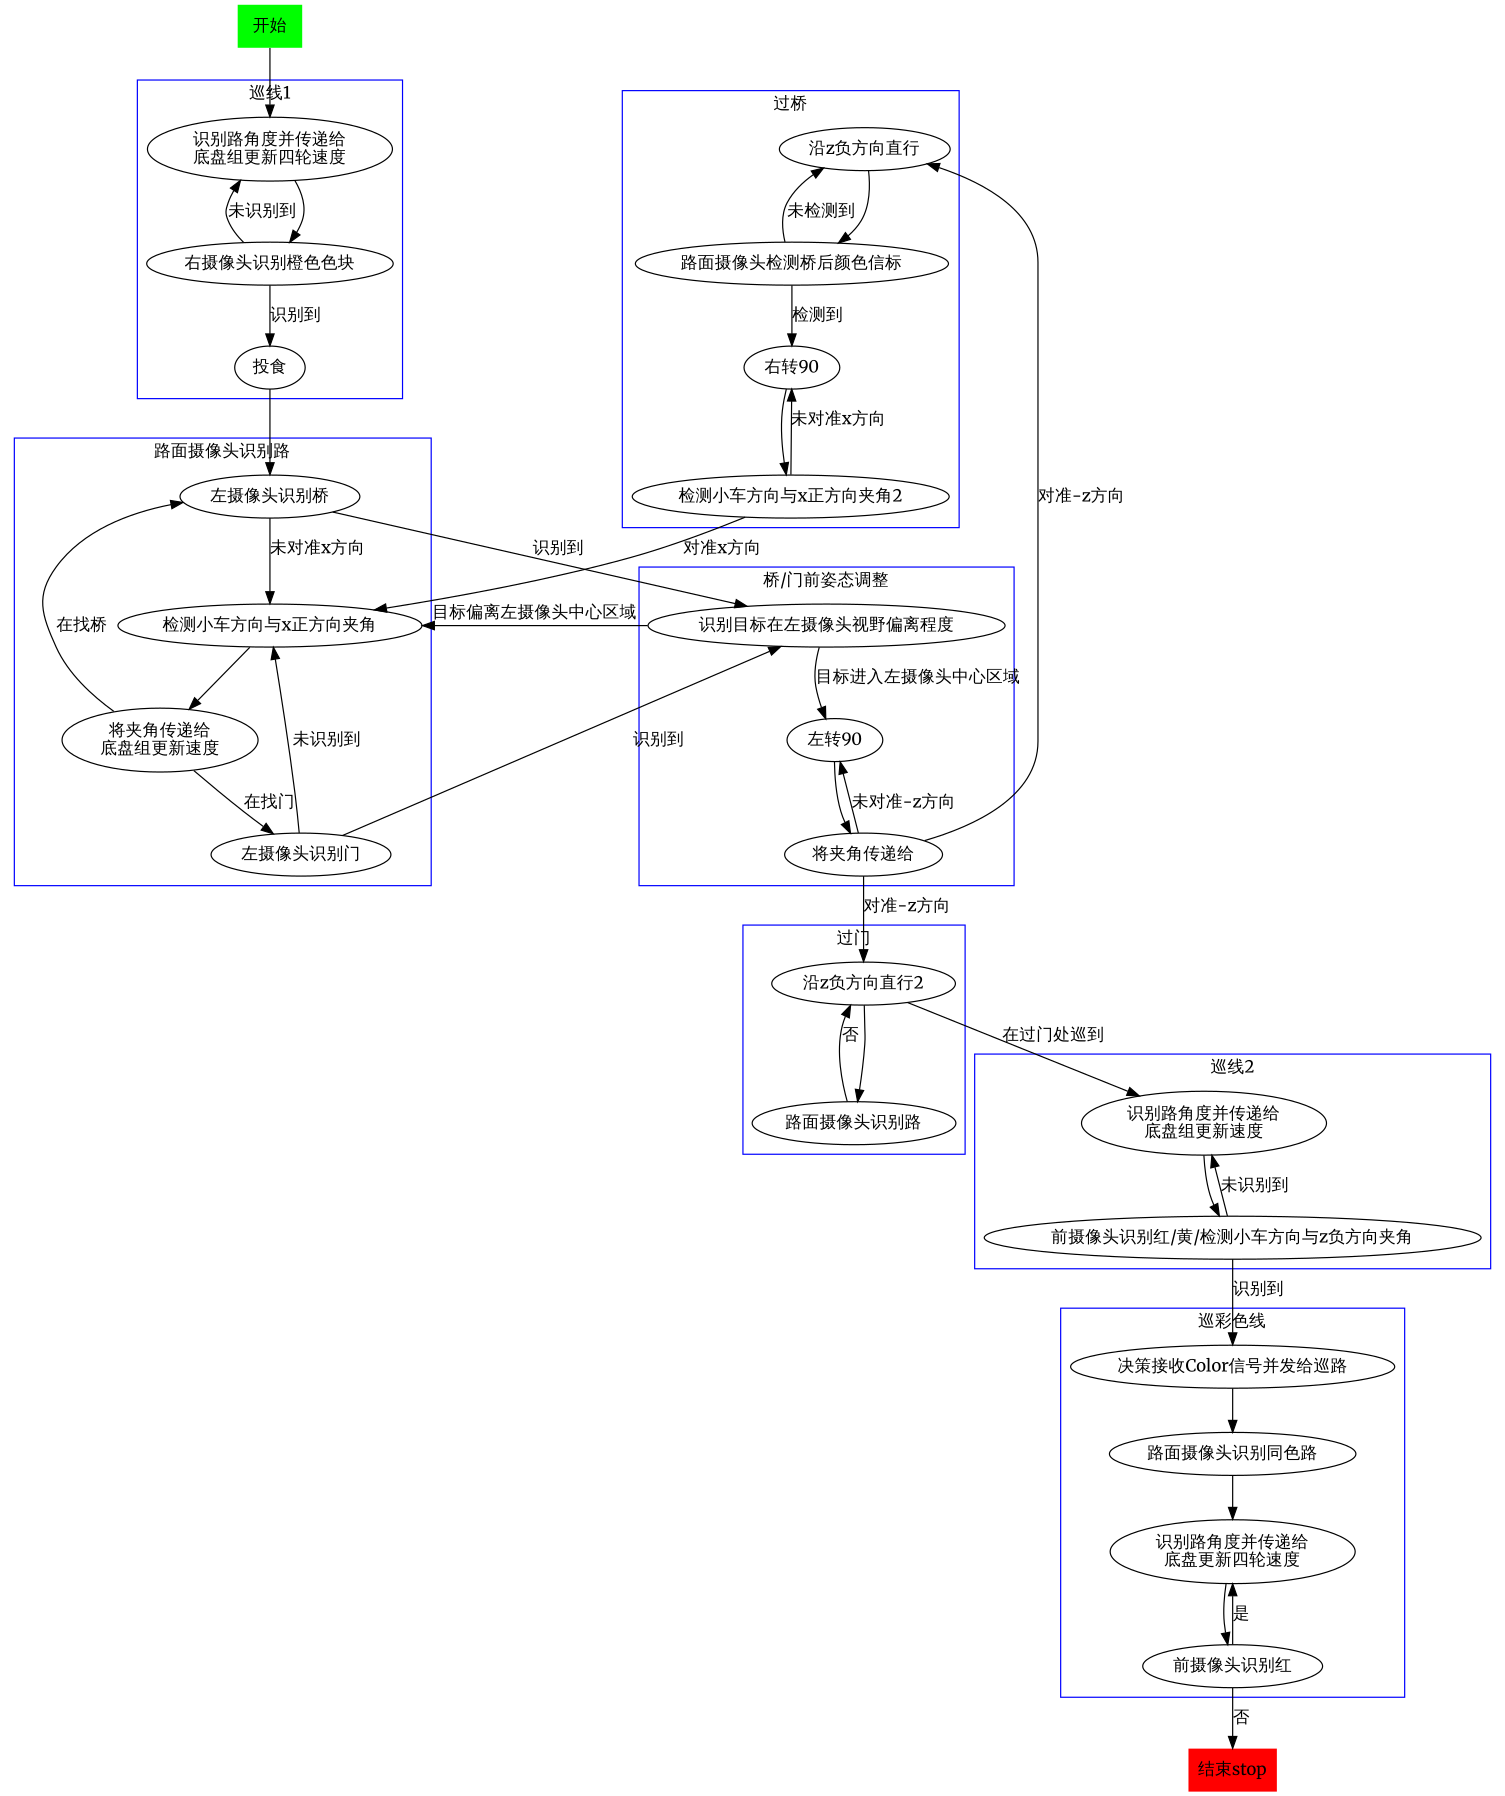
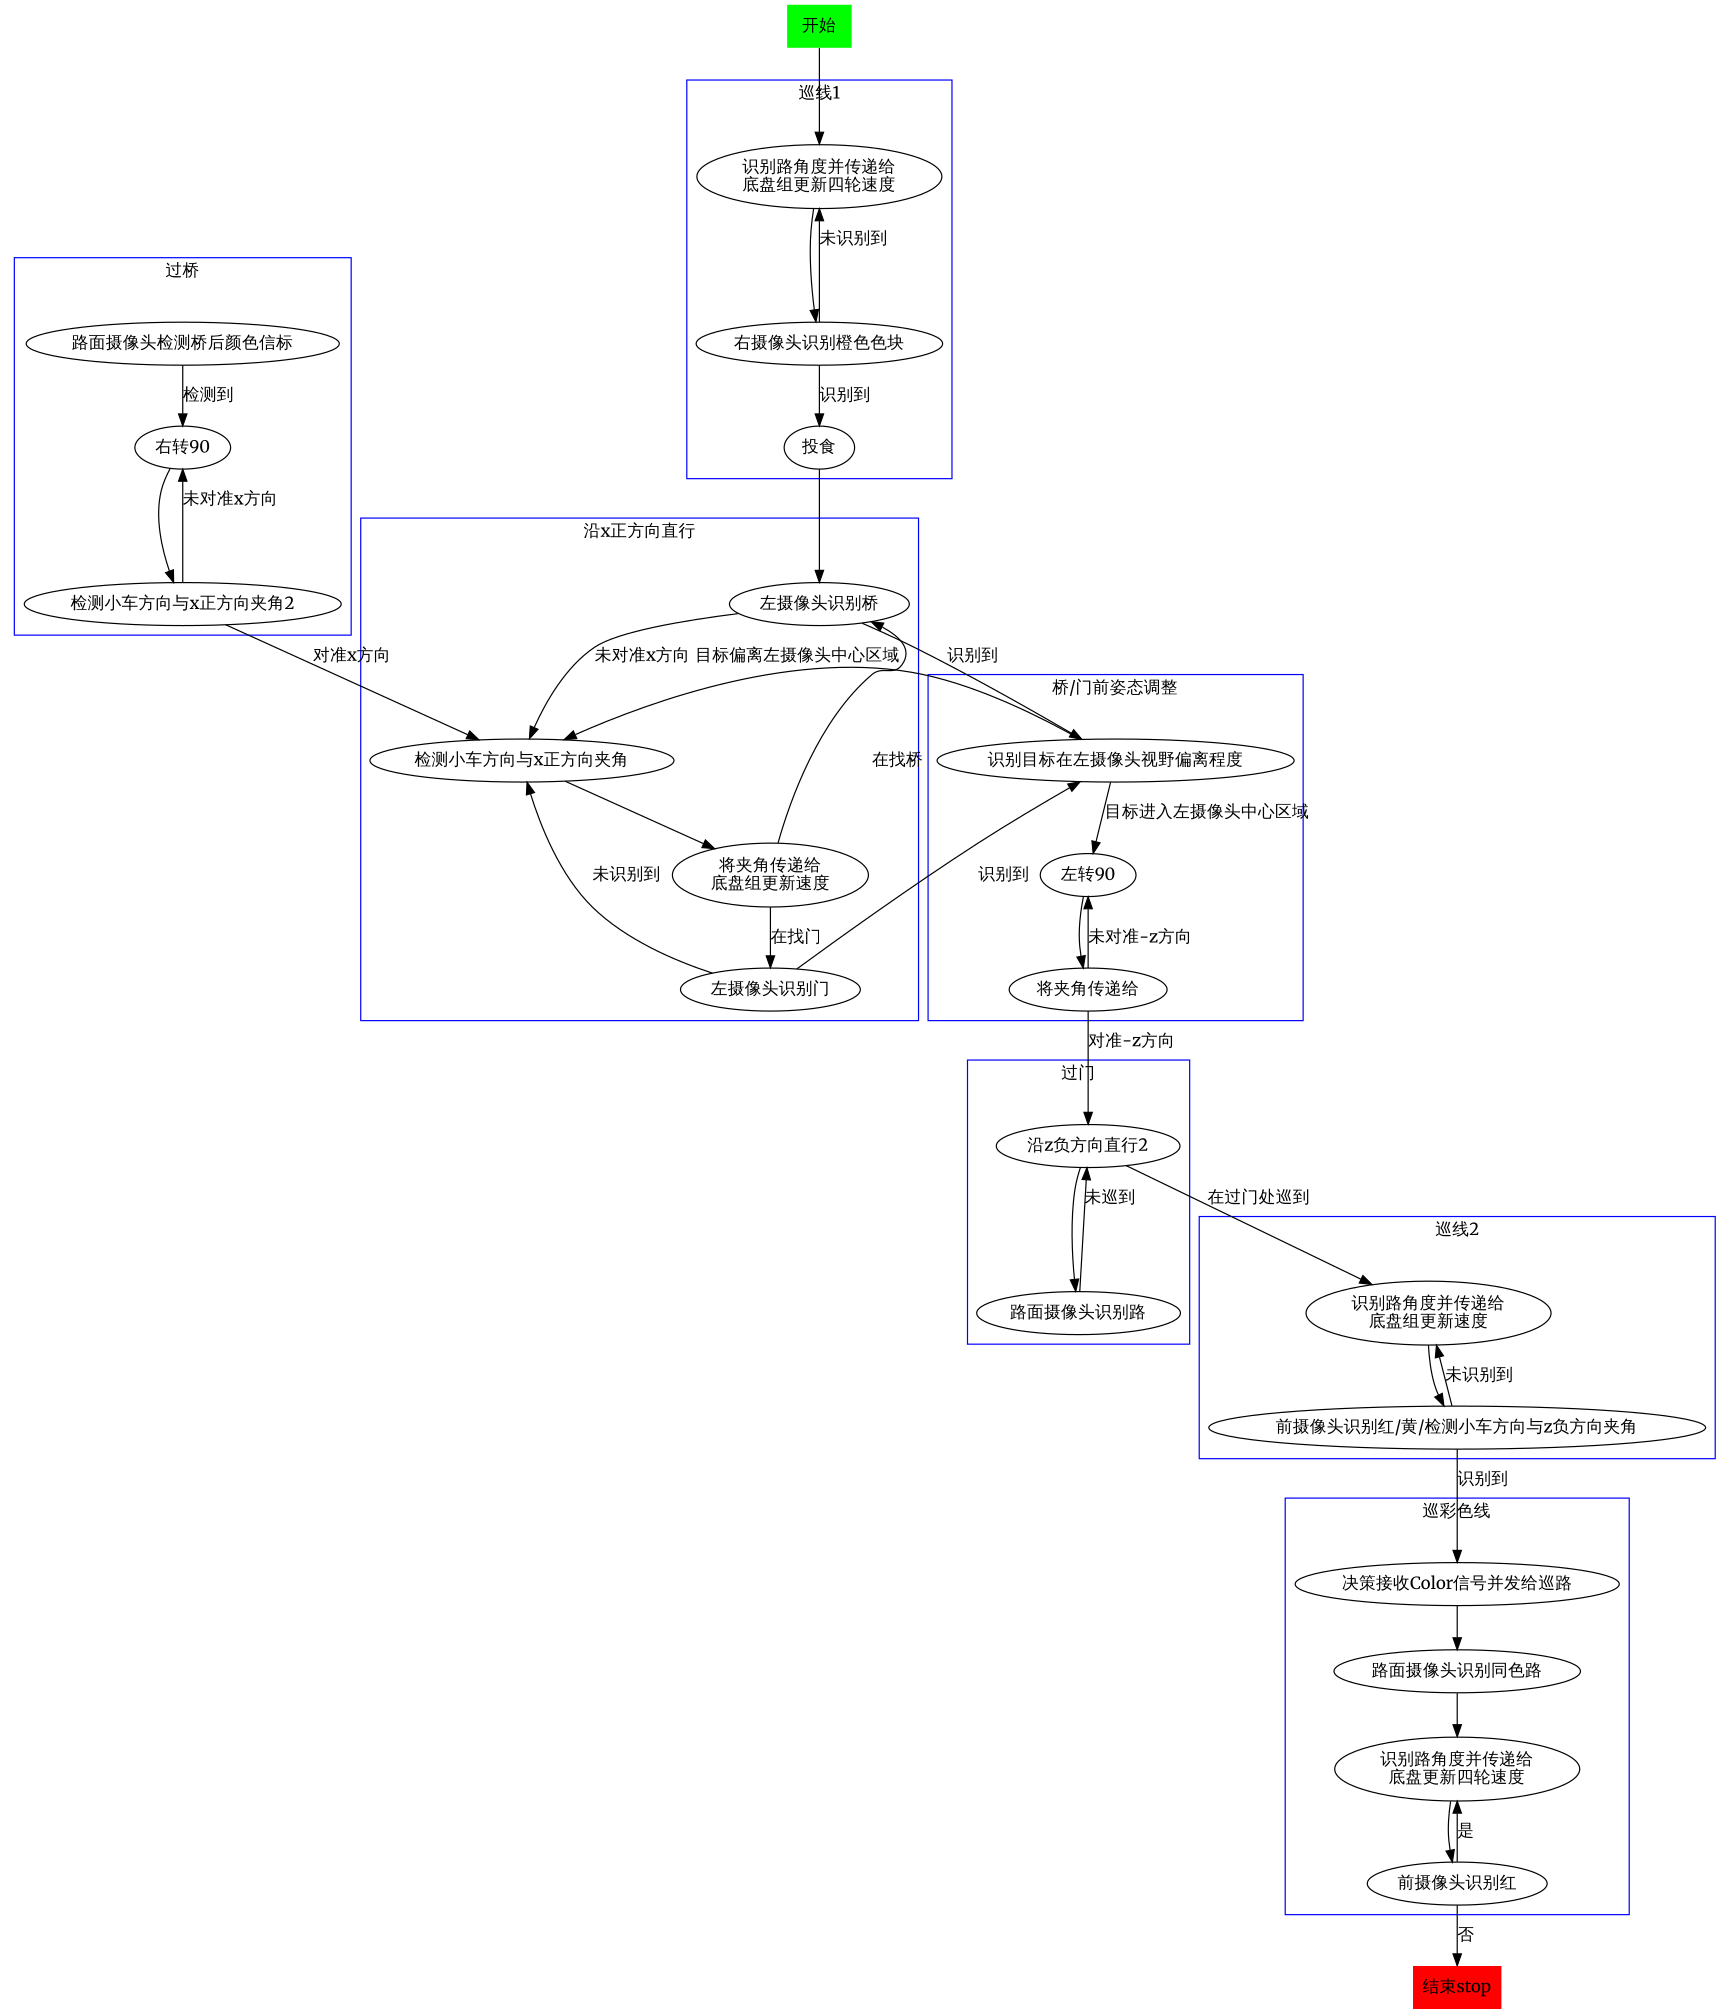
(865, 149) -> none
(223, 452) -> (640, 532)
(851, 1036) -> (1110, 1198)
